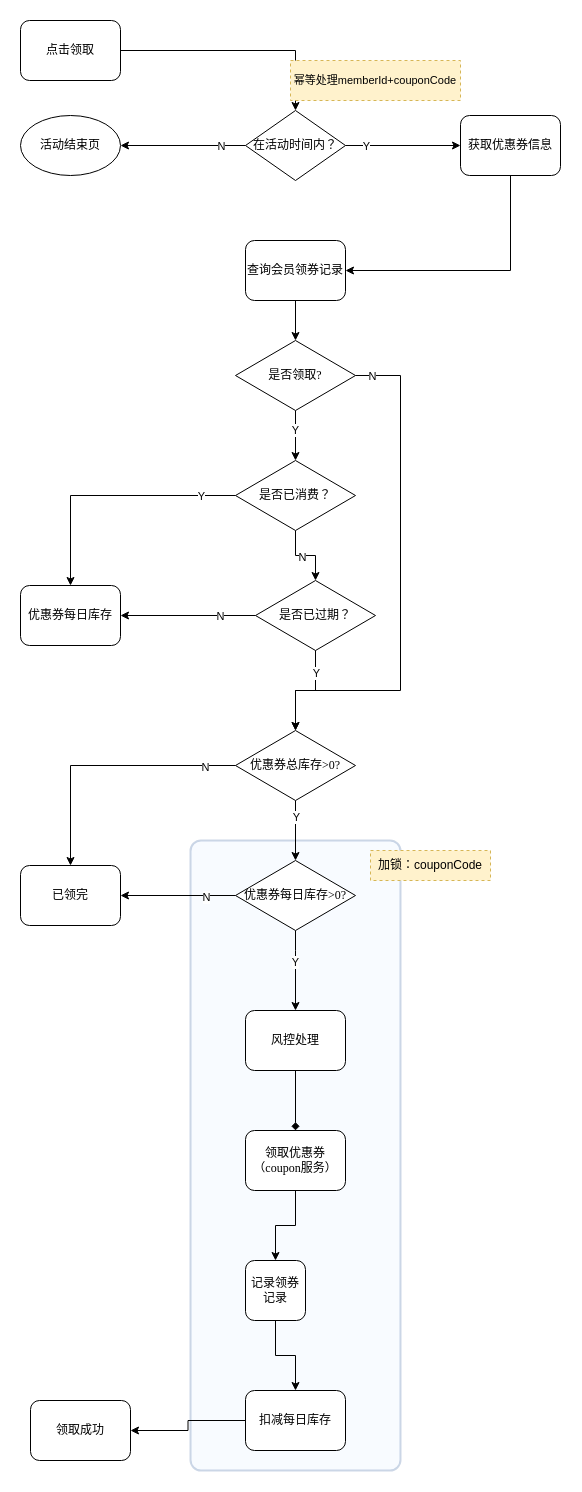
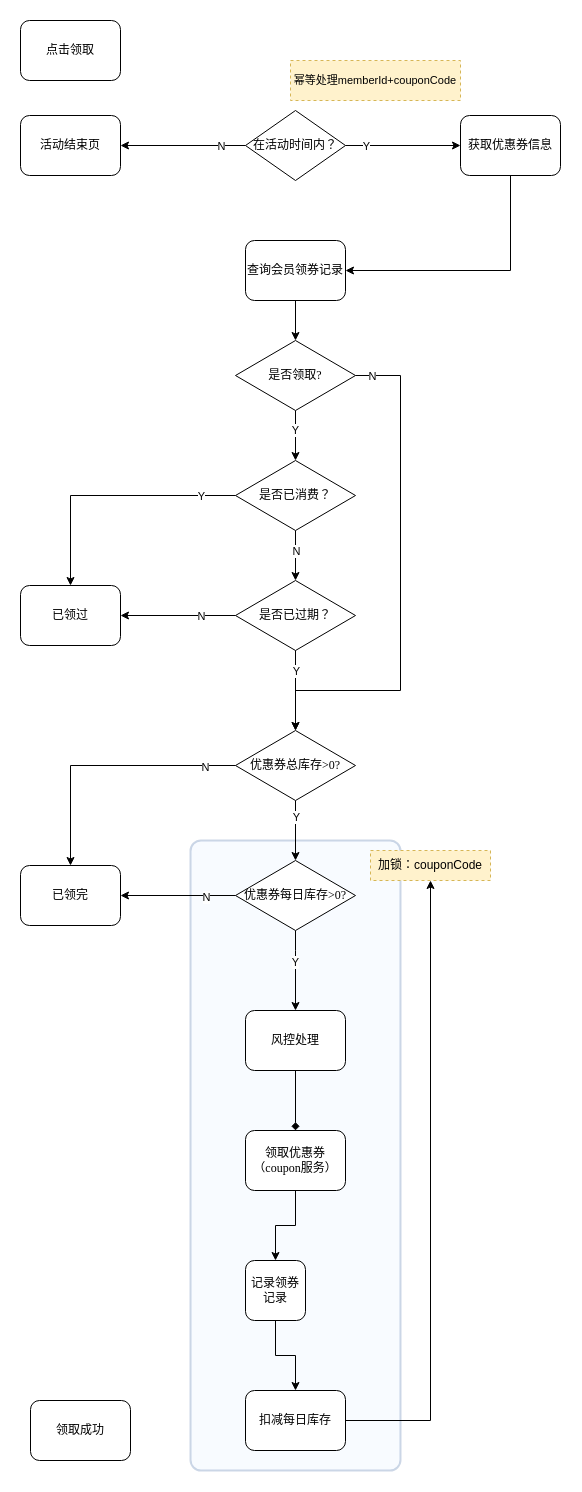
(213, 51) -> none
(71, 146) -> (71, 146)
(71, 616) -> (71, 616)
(316, 616) -> (296, 616)
(188, 1423) -> (431, 1196)
